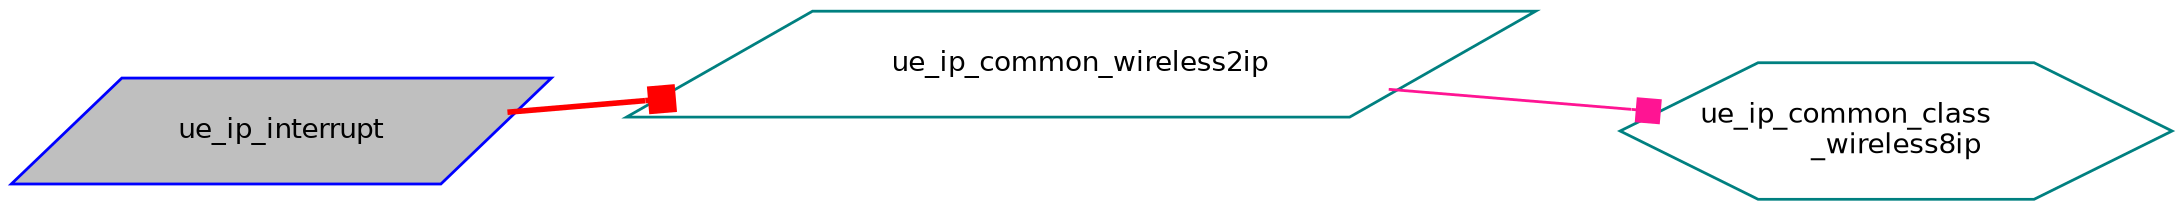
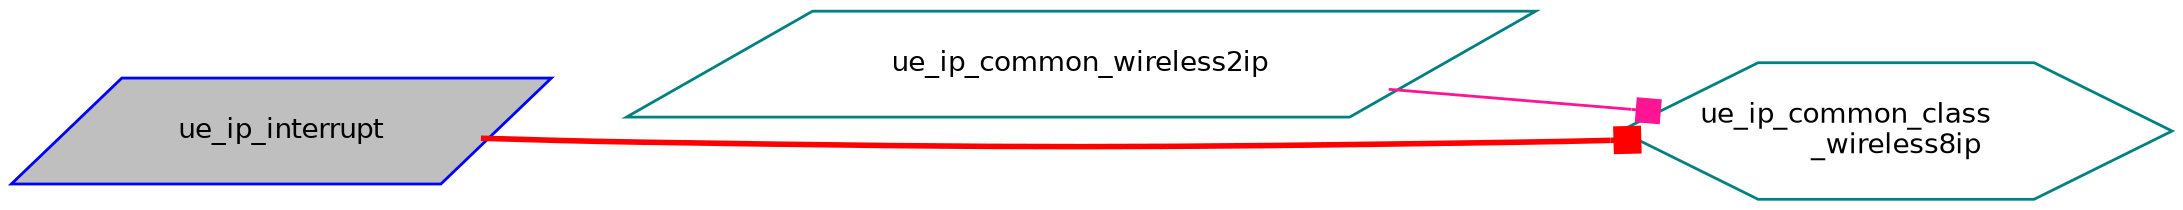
(576, 106) -> (1046, 147)
